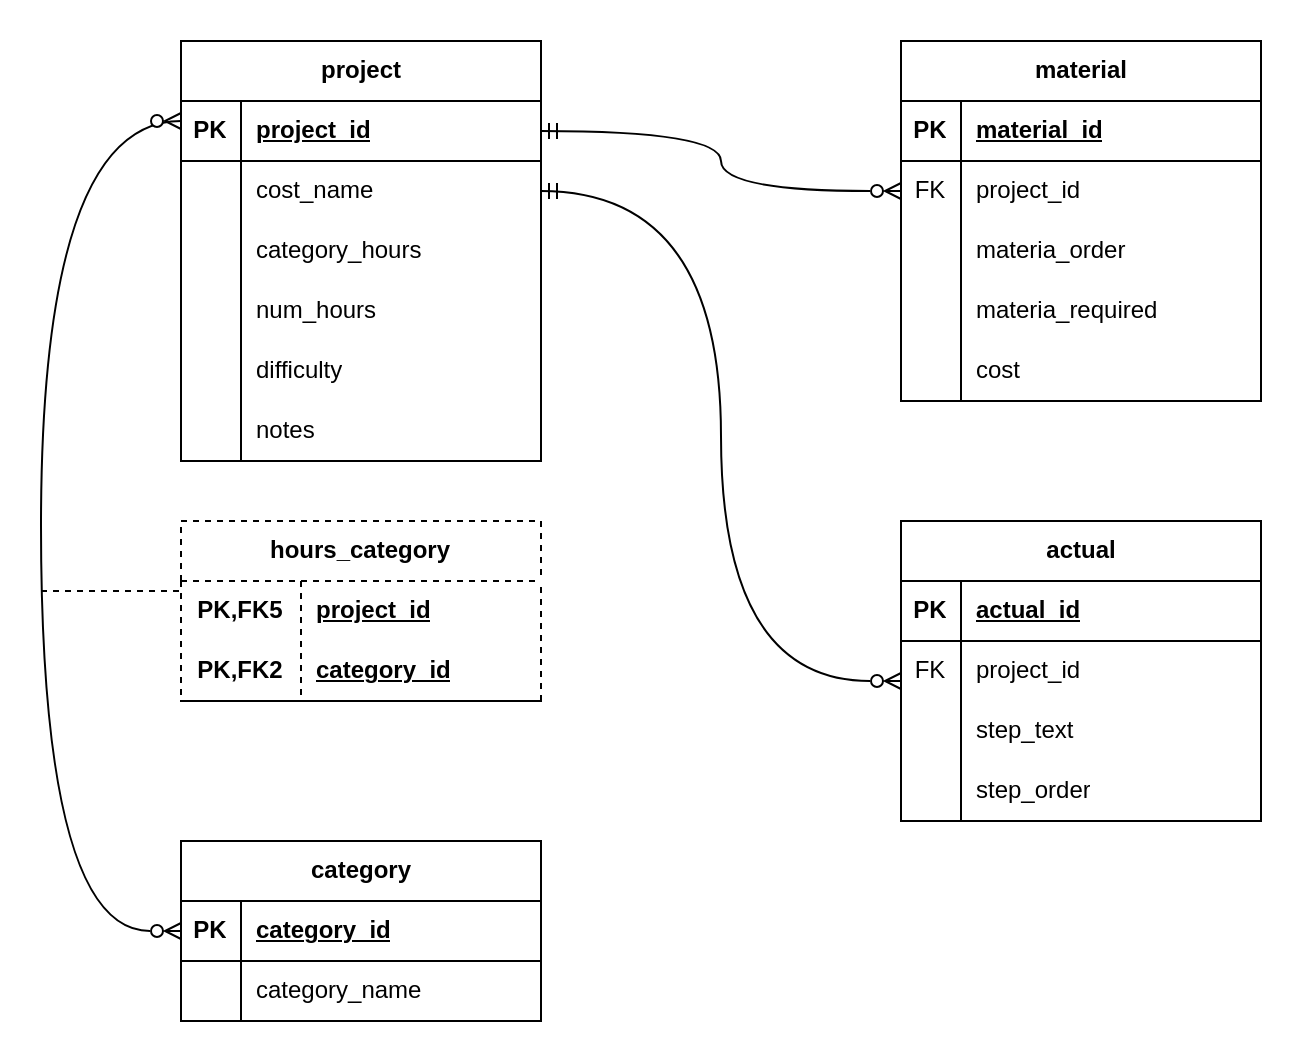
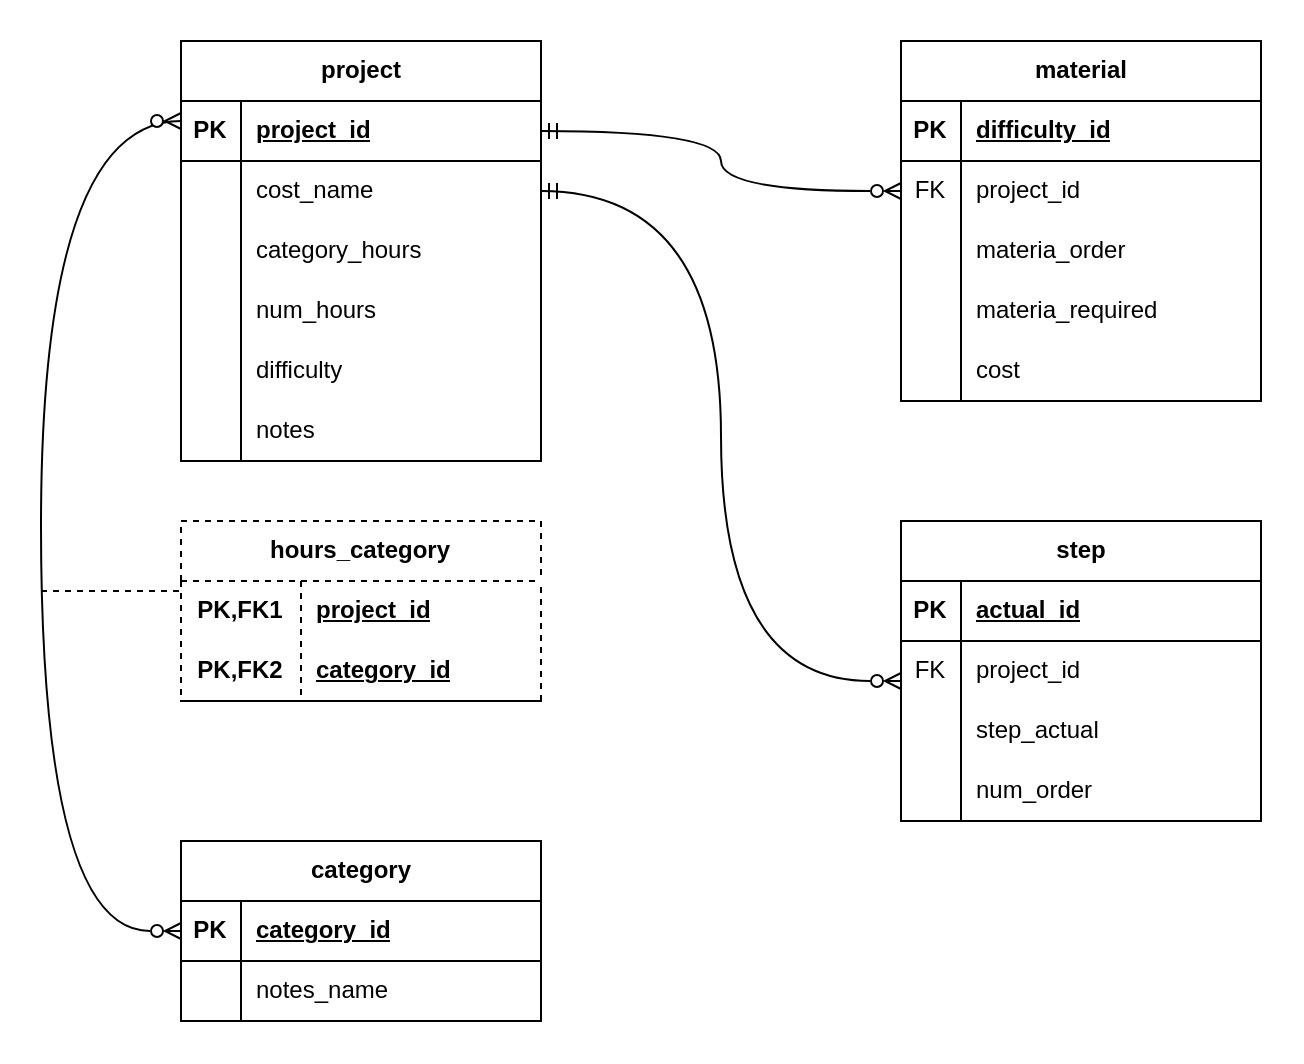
(1042, 131) -> (1052, 131)
(1082, 551) -> (1082, 551)
(241, 611) -> (241, 611)
(1037, 731) -> (1048, 731)
(1044, 791) -> (1037, 791)
(344, 991) -> (324, 991)
